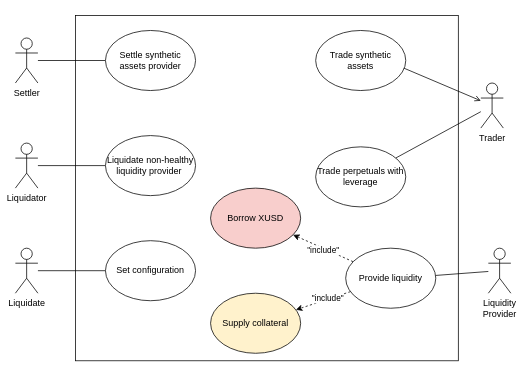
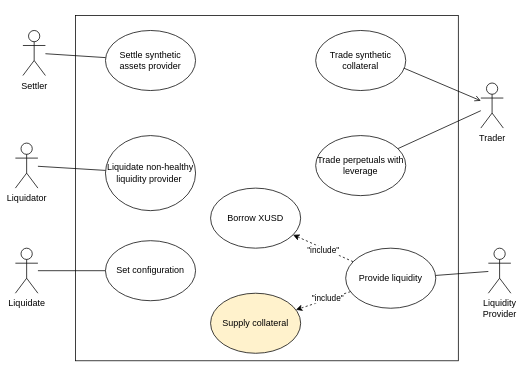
(27, 60) -> (34, 53)
(360, 60) -> (360, 60)
(150, 165) -> (150, 173)
(360, 177) -> (360, 165)
(255, 218) -> (255, 218)
